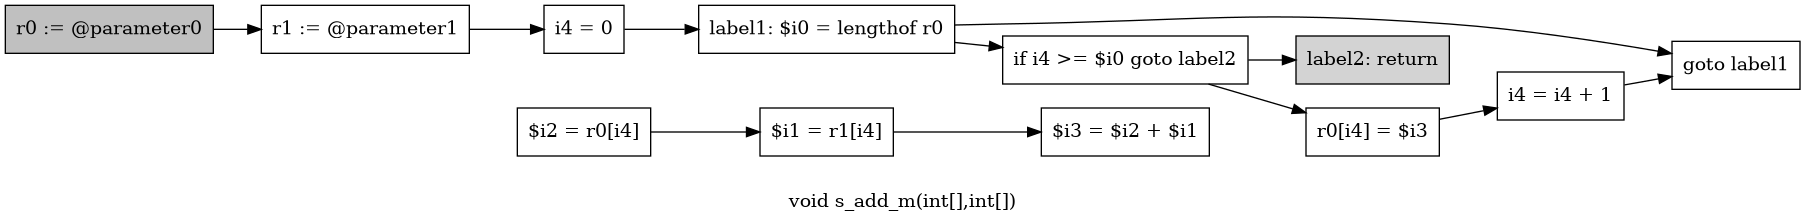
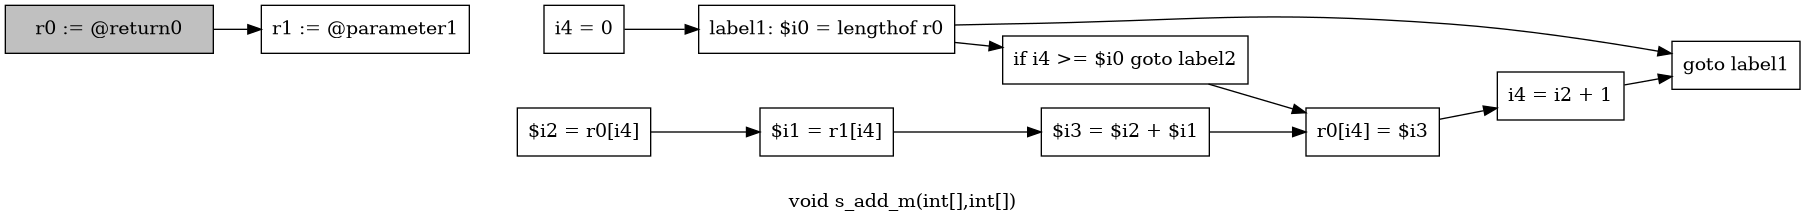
(109, 29) -> (109, 29)
(500, 29) -> none
(1373, 60) -> none
(1561, 96) -> (1561, 96)
none -> (1251, 132)
